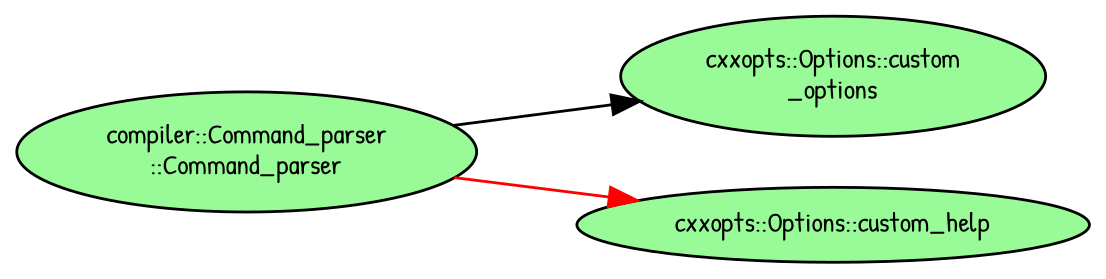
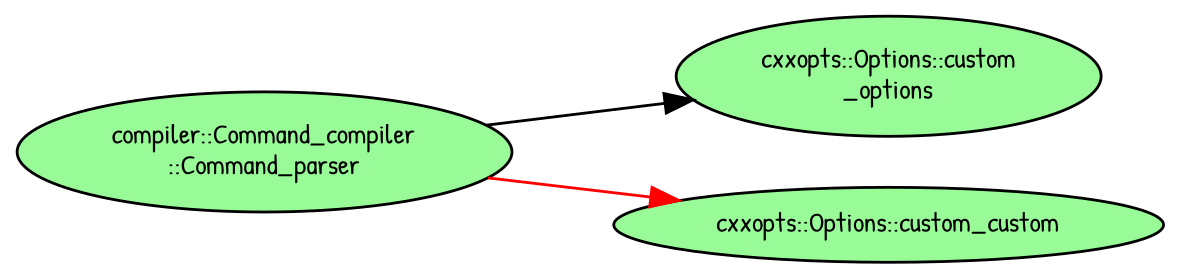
(247, 152) -> (265, 152)
(833, 225) -> (889, 225)
